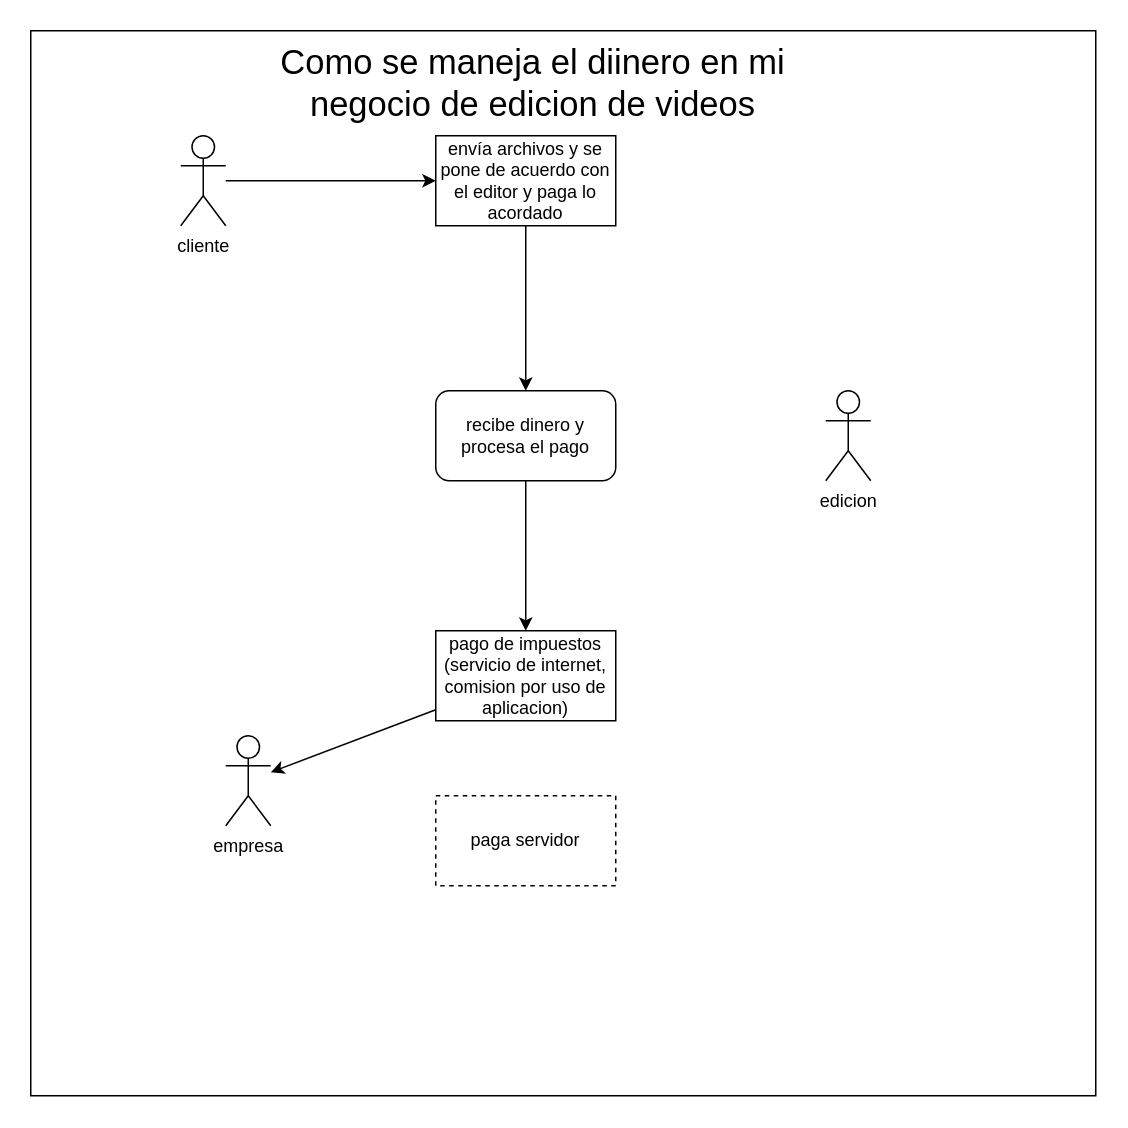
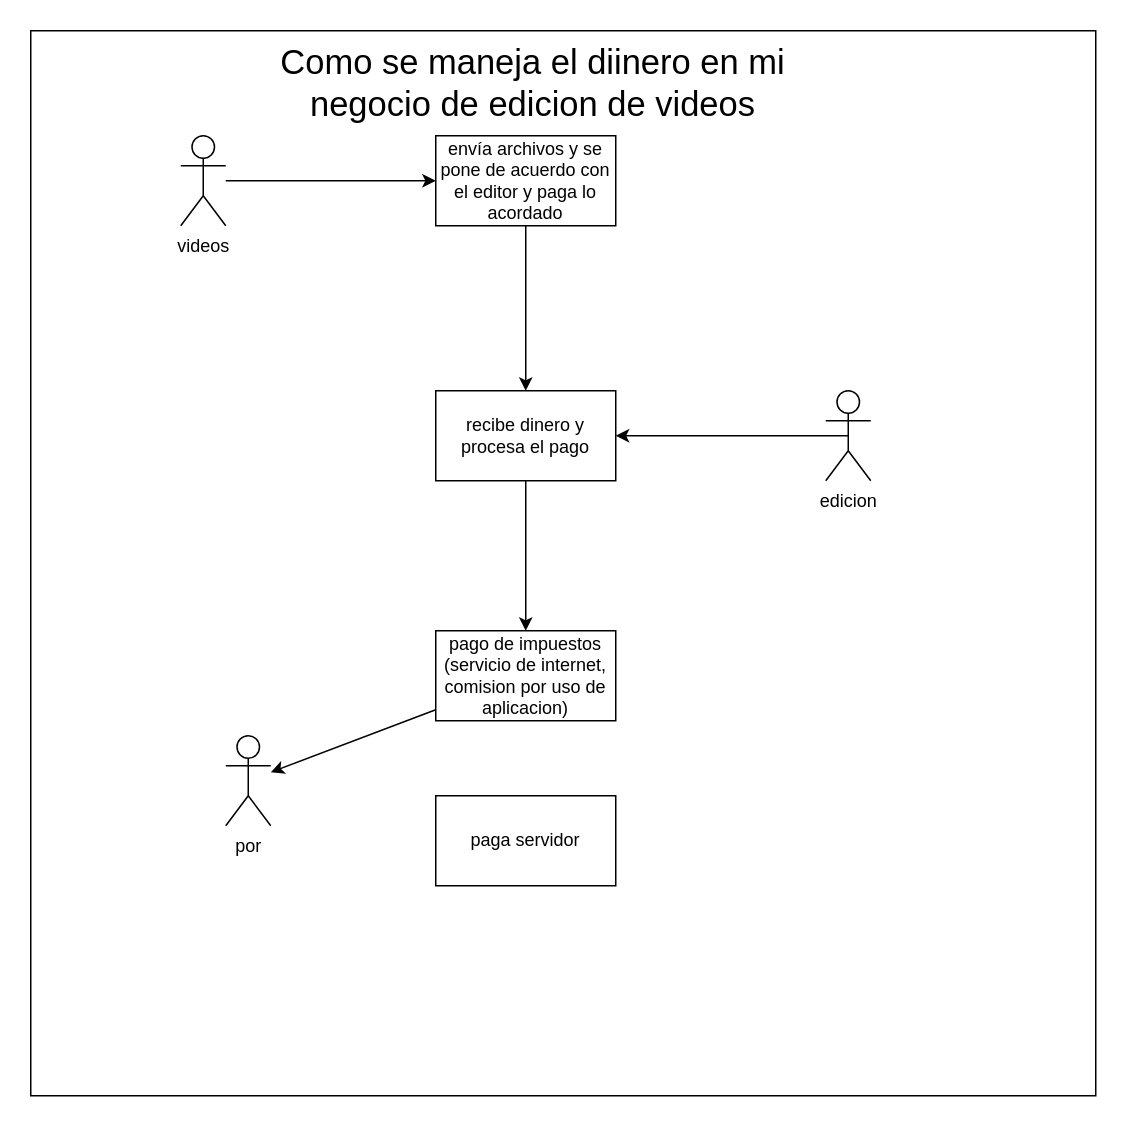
(204, 247) -> (204, 247)
(526, 436) -> (526, 436)
none -> (736, 436)
(526, 841) -> (526, 841)
(249, 847) -> (249, 847)
